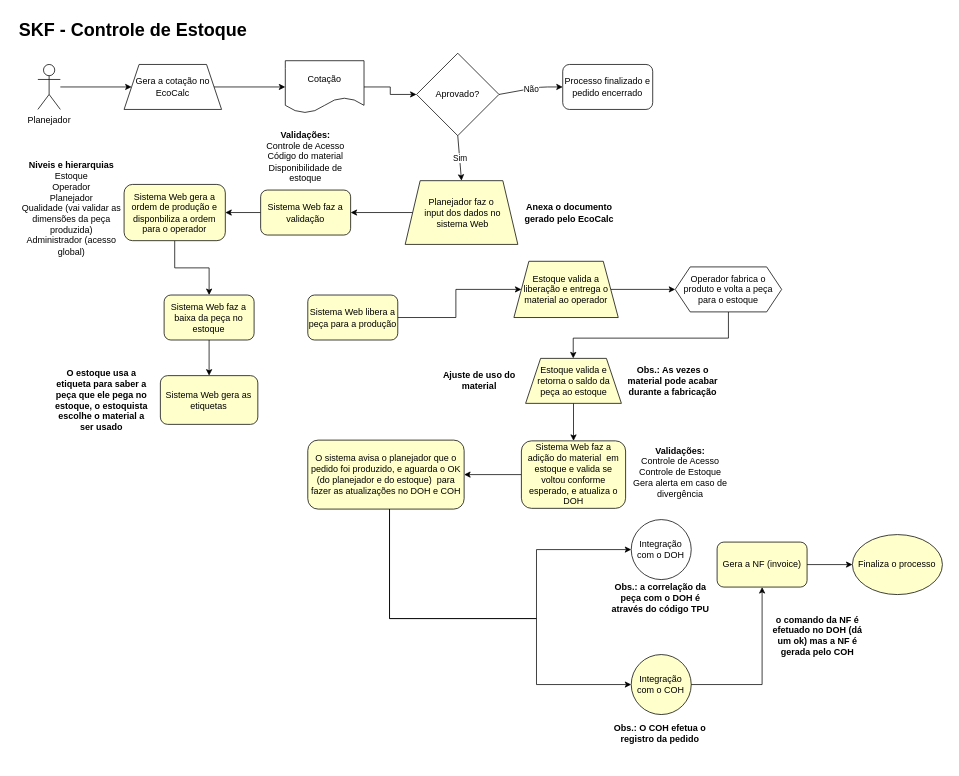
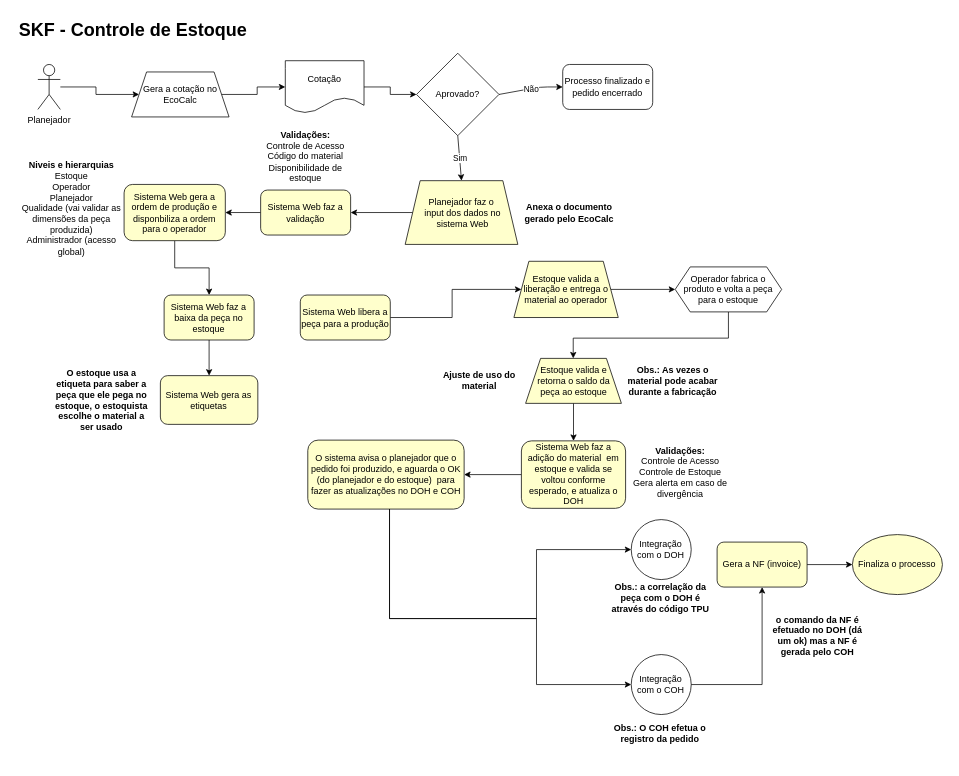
(173, 87) -> (180, 94)
(353, 317) -> (345, 317)
(661, 684) -> (661, 684)
